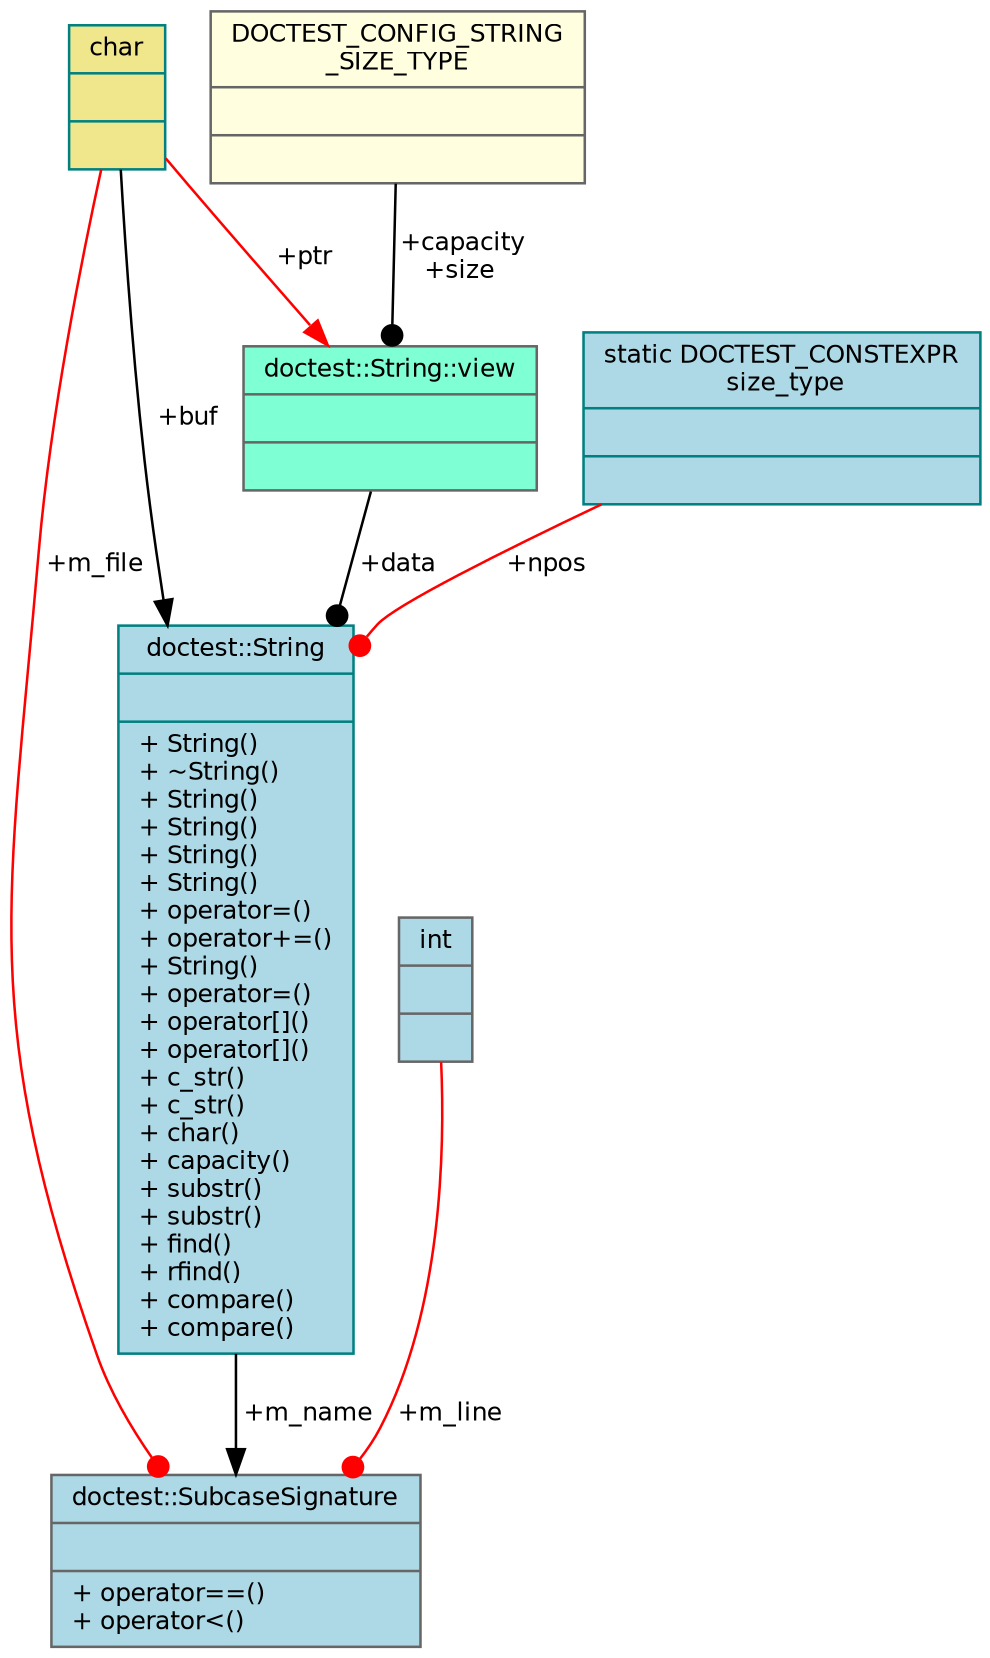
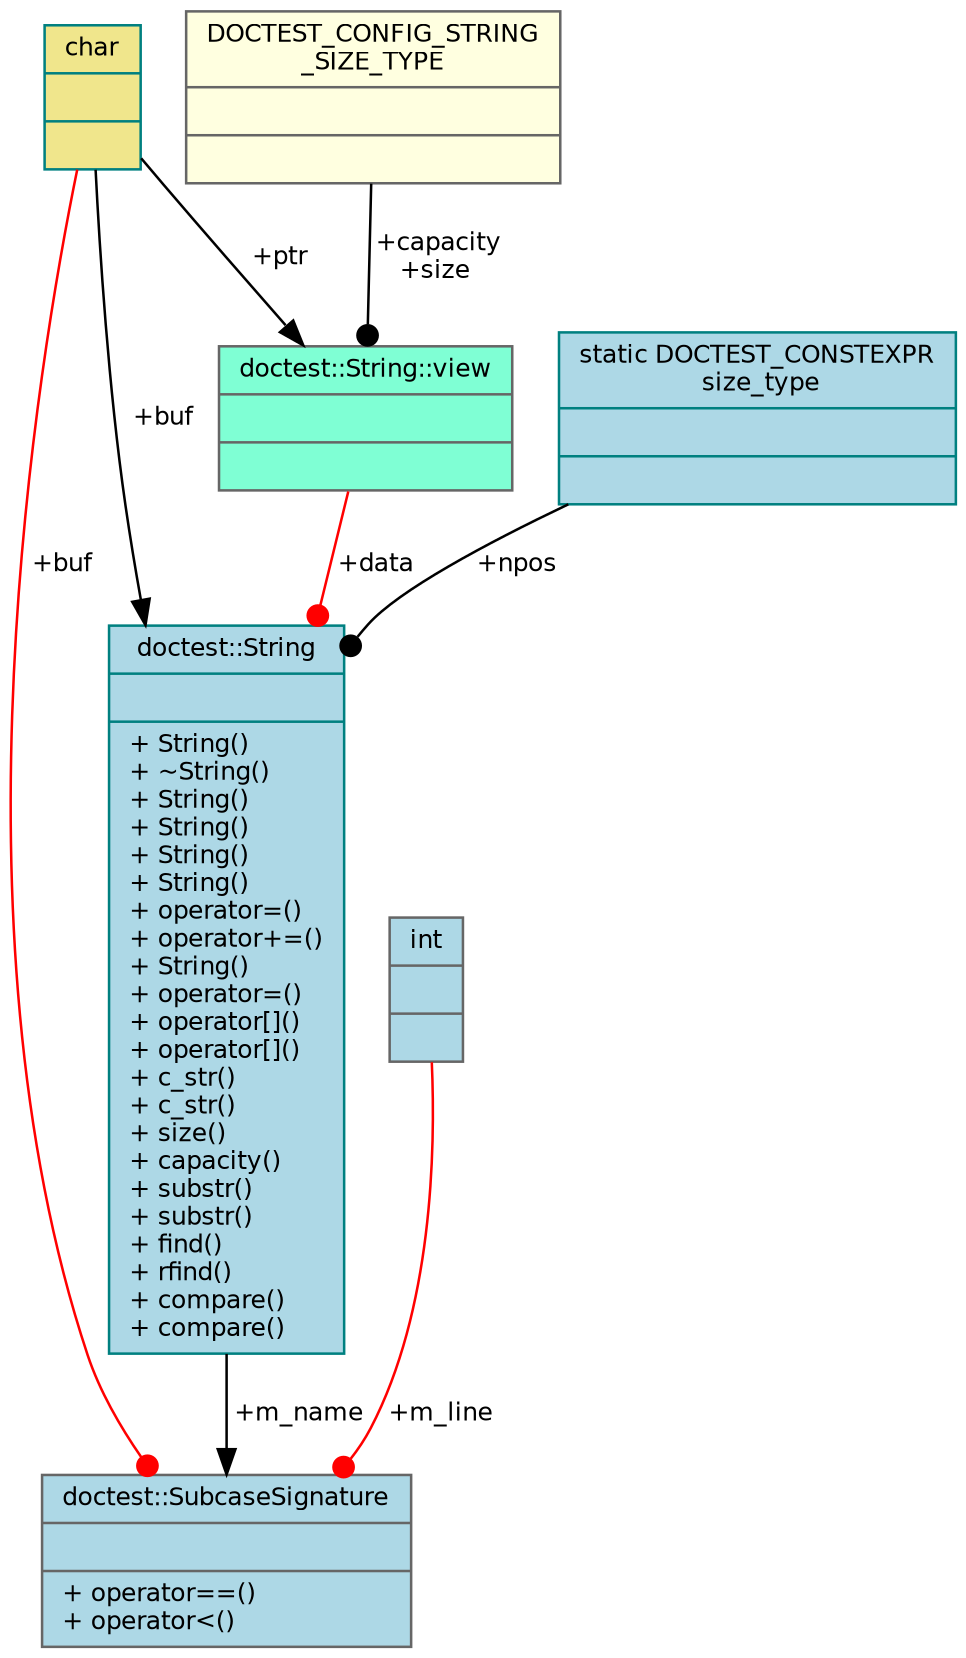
(238, 242) -> (213, 242)
(355, 548) -> (334, 548)
(480, 564) -> (457, 562)
(92, 565) -> (60, 565)
(189, 1134) -> (179, 1134)
